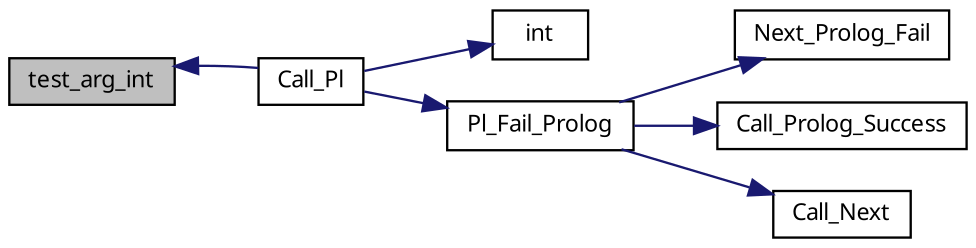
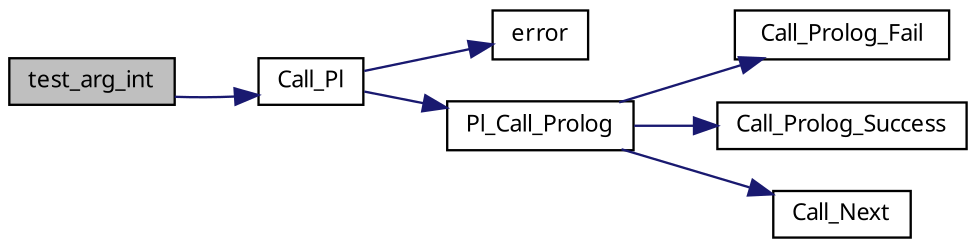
(540, 35) -> (540, 35)
(842, 35) -> (842, 35)
(228, 66) -> (205, 97)
(540, 126) -> (540, 126)
